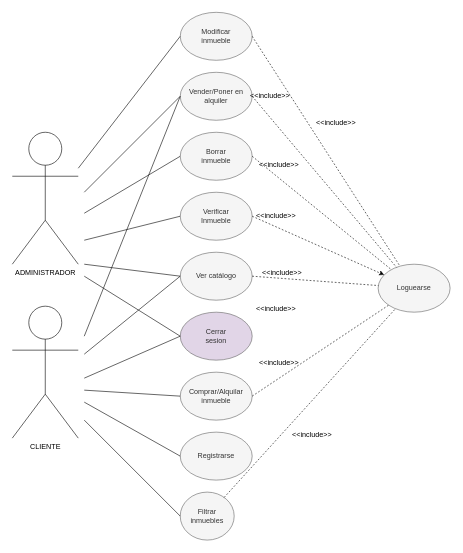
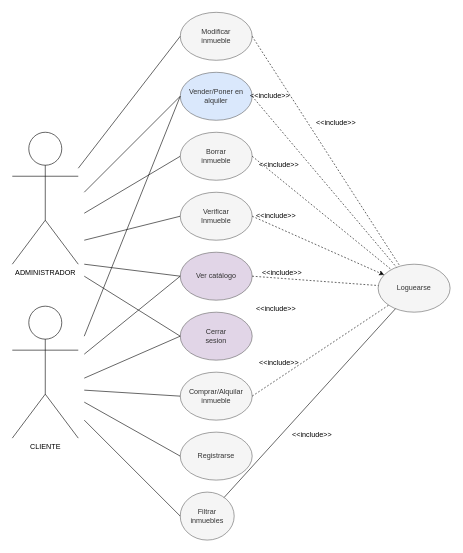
(216, 96) -> (216, 96)
(216, 276) -> (216, 276)
(309, 404) -> (309, 404)
